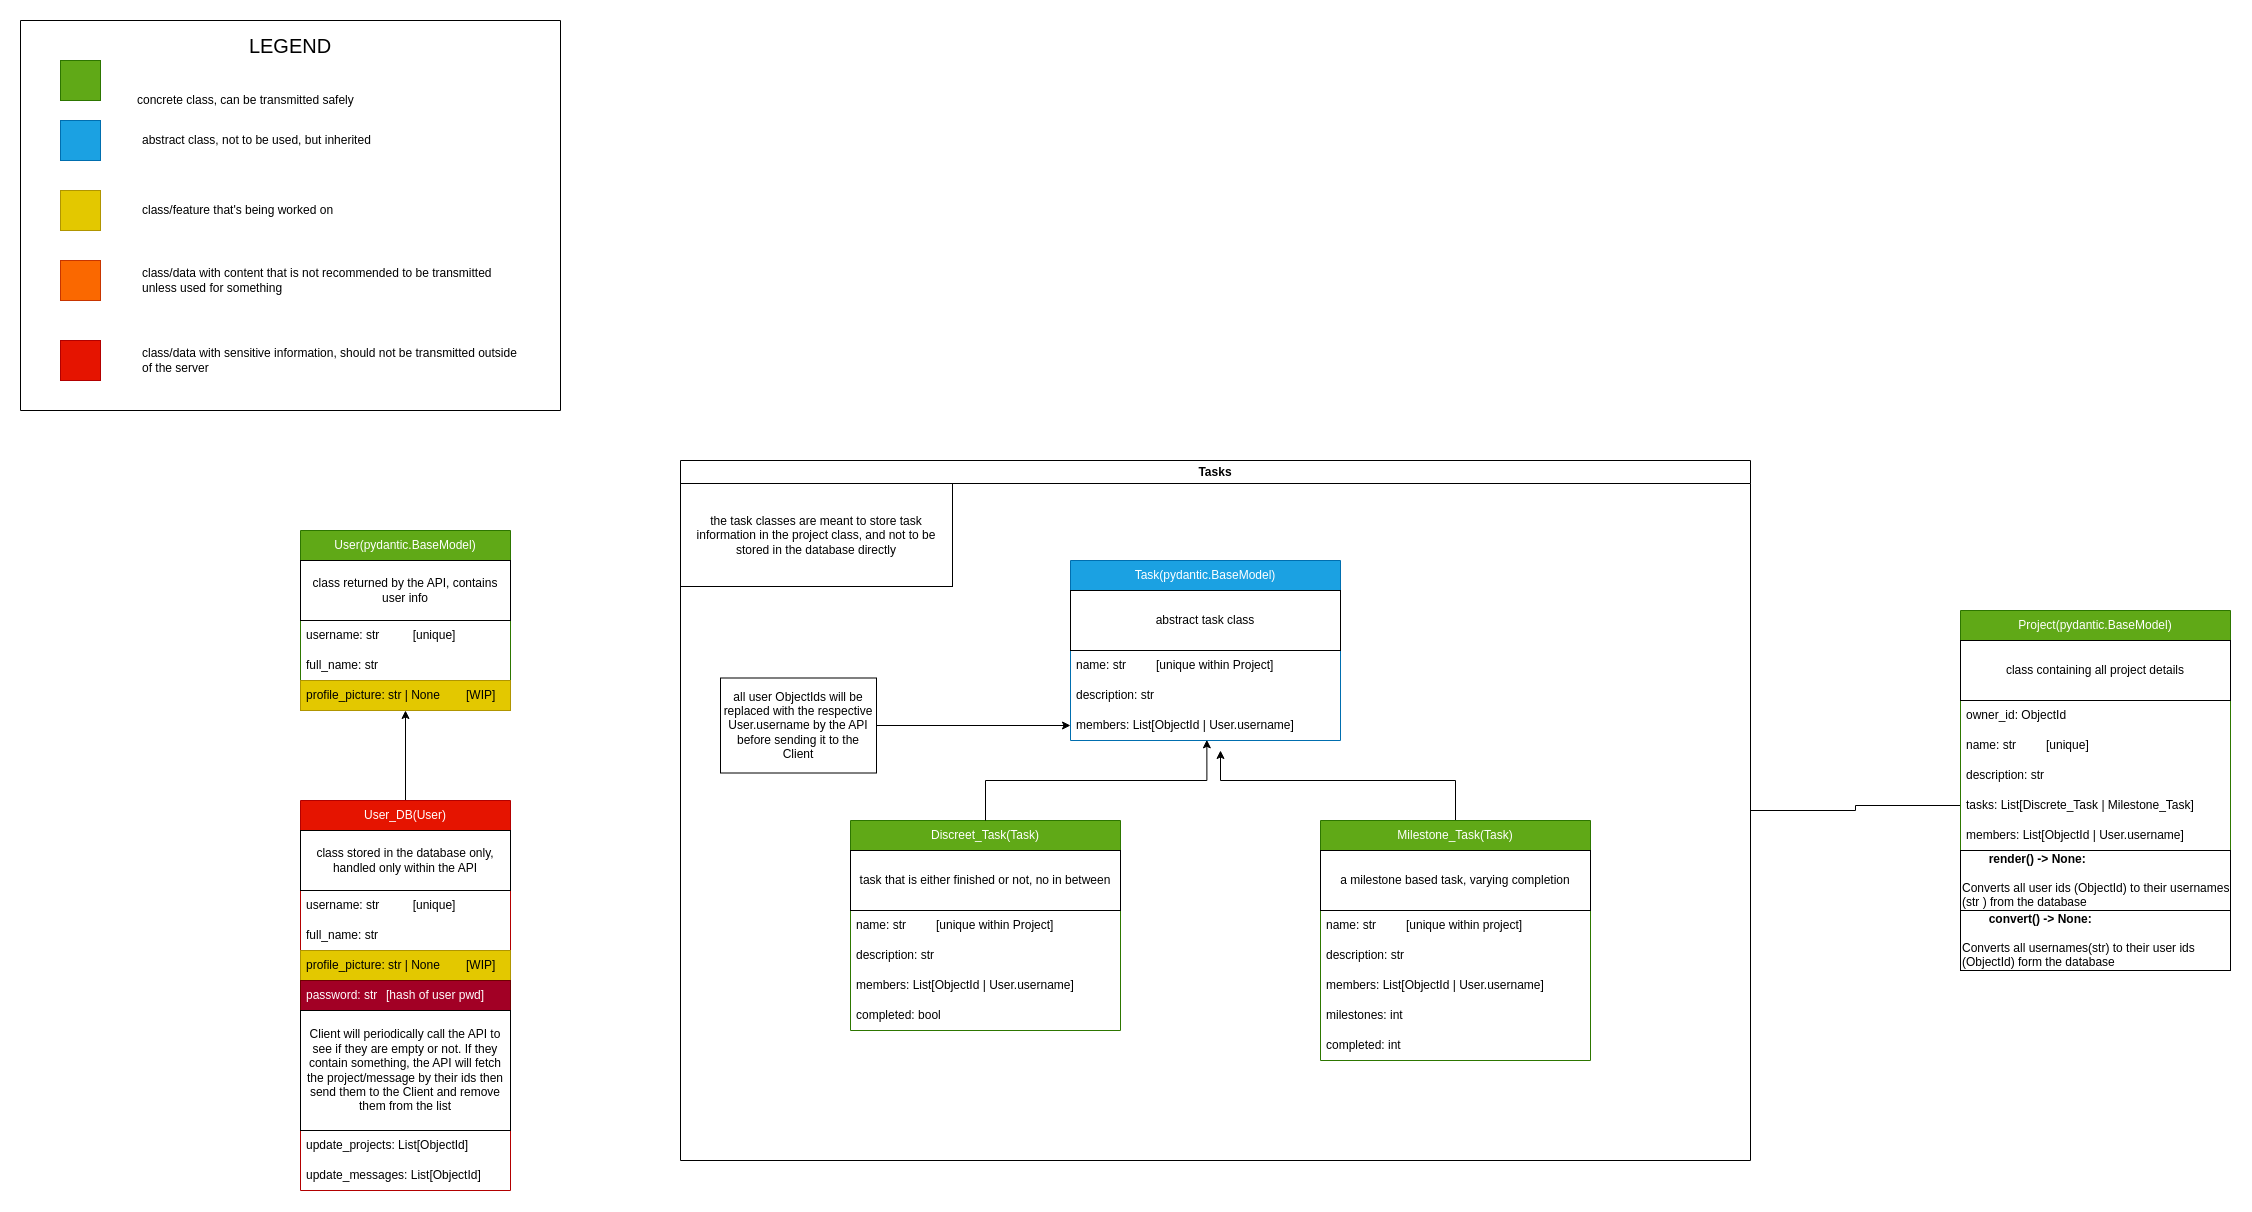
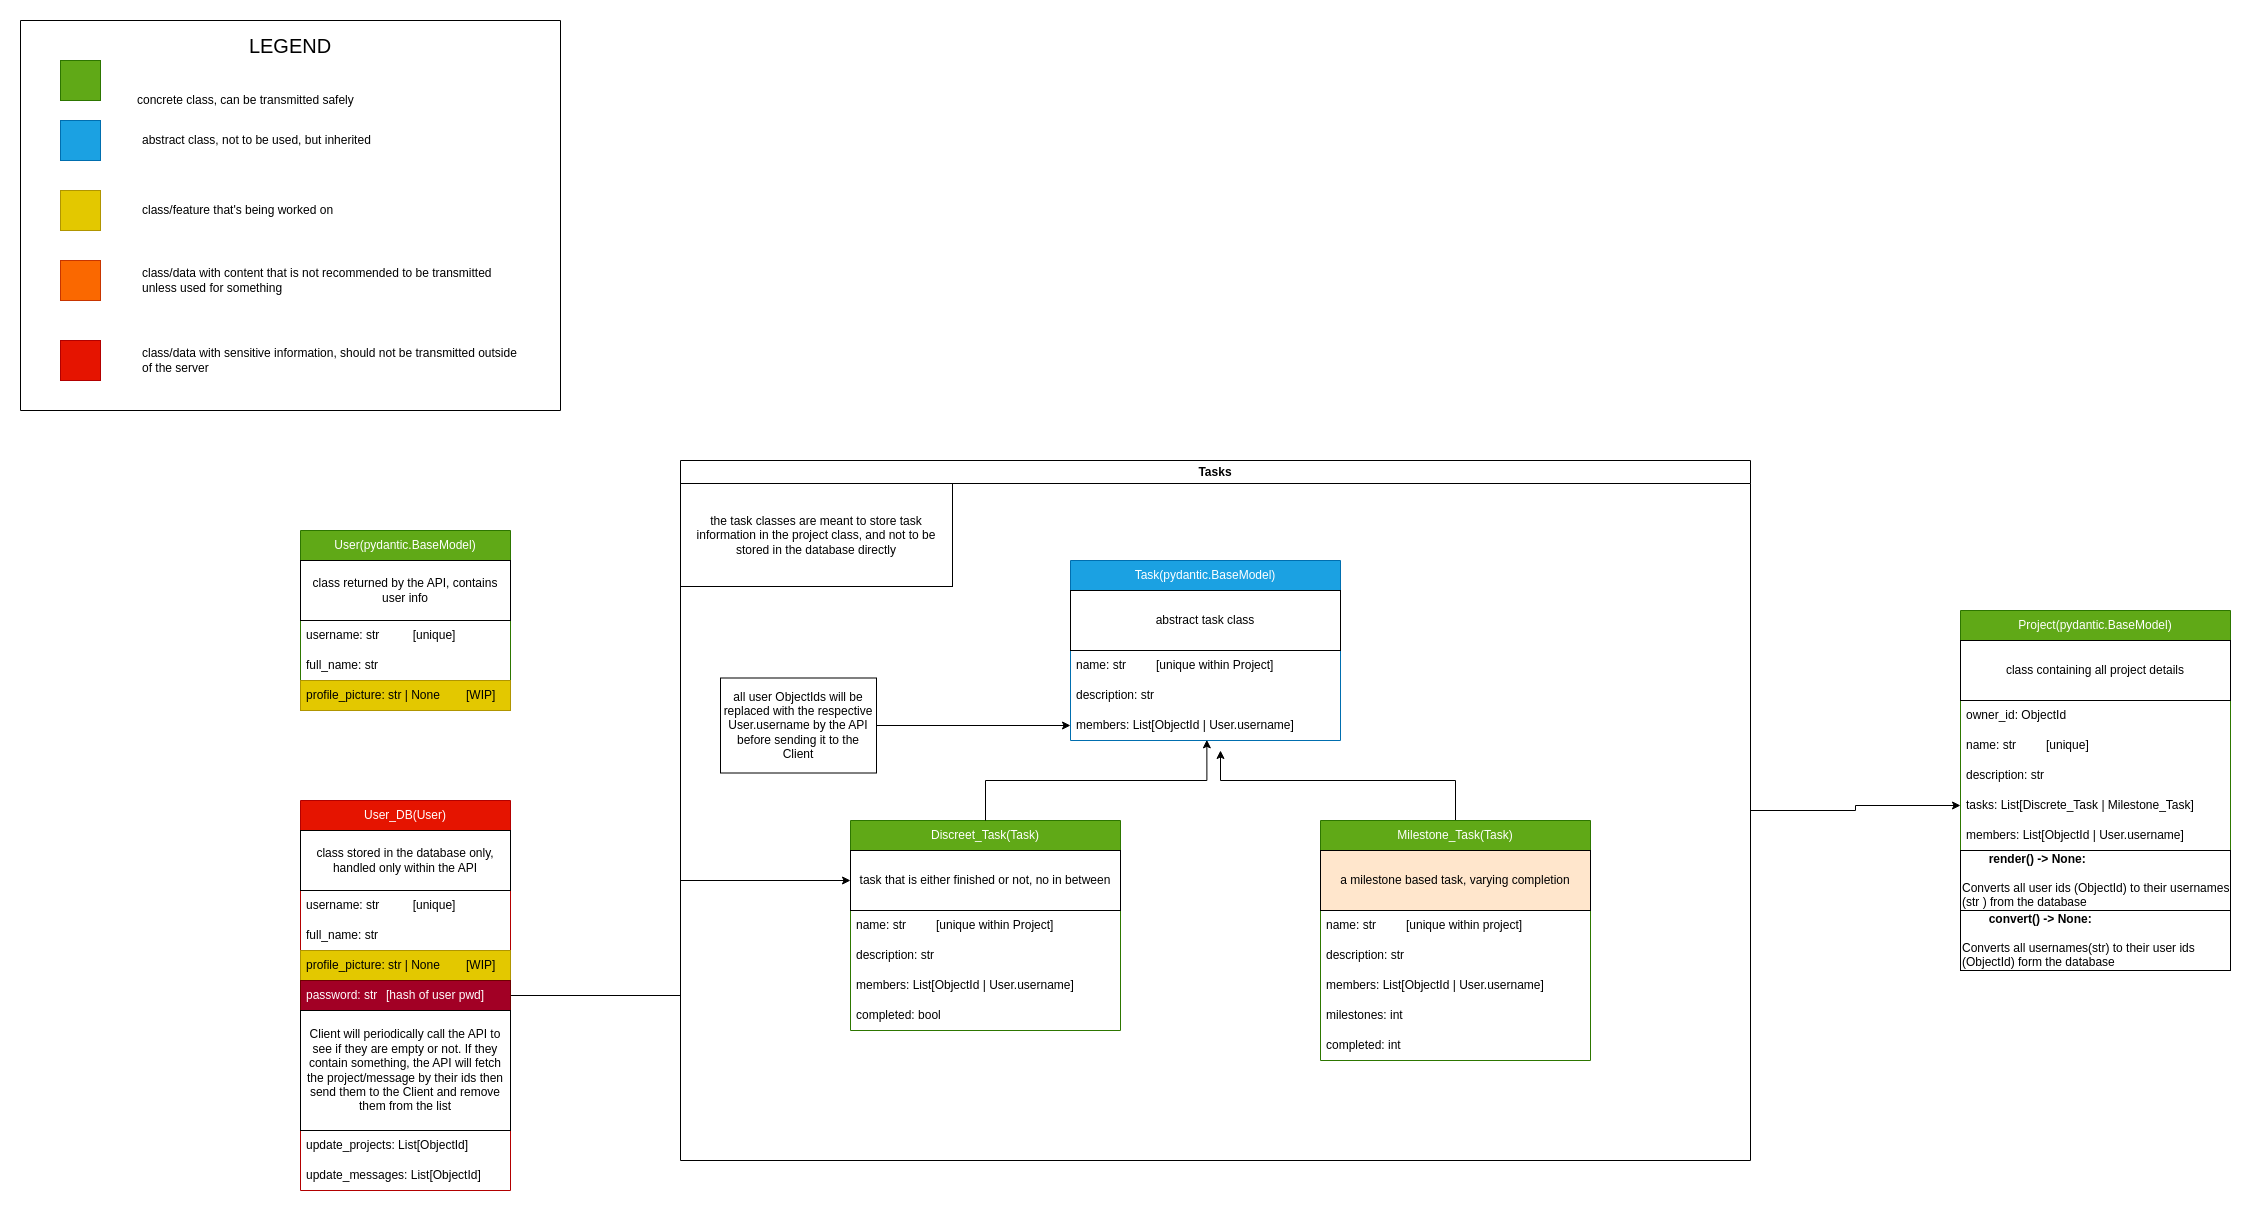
(406, 759) -> (595, 996)
(1954, 806) -> (1952, 806)
(1456, 881) -> (1456, 881)
